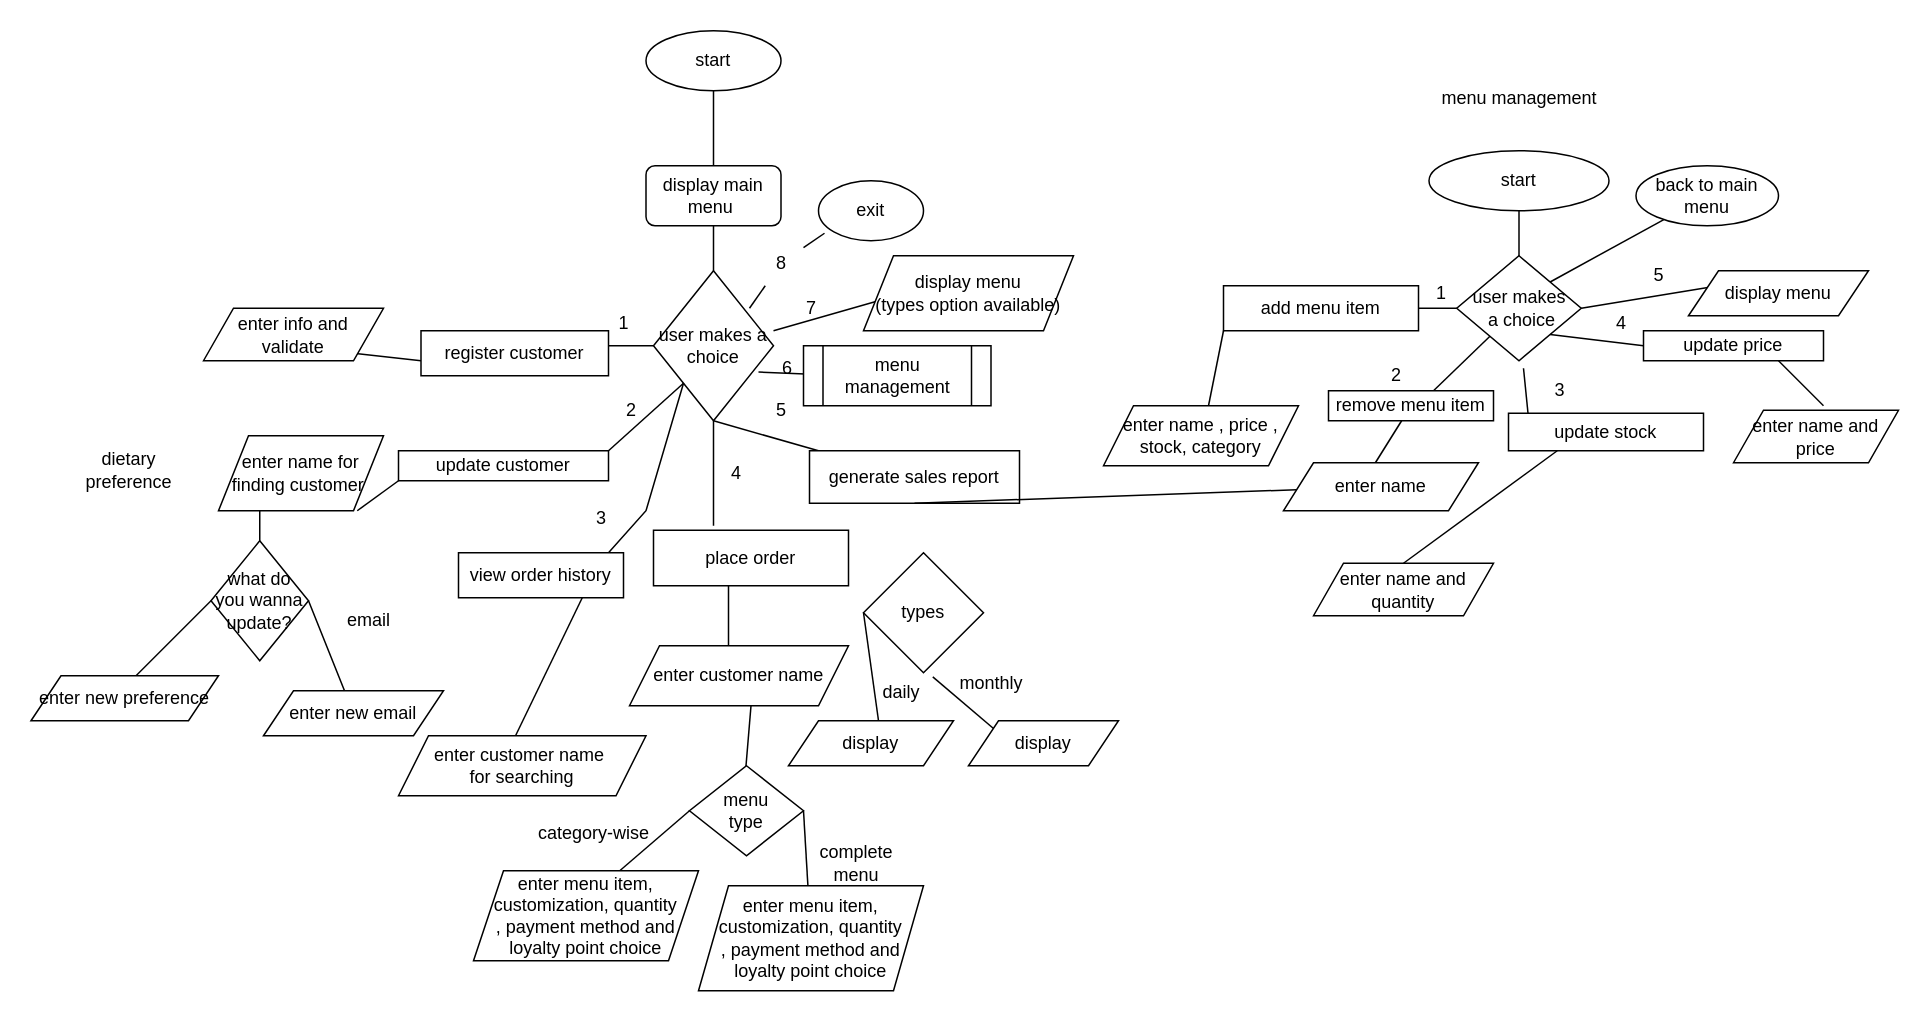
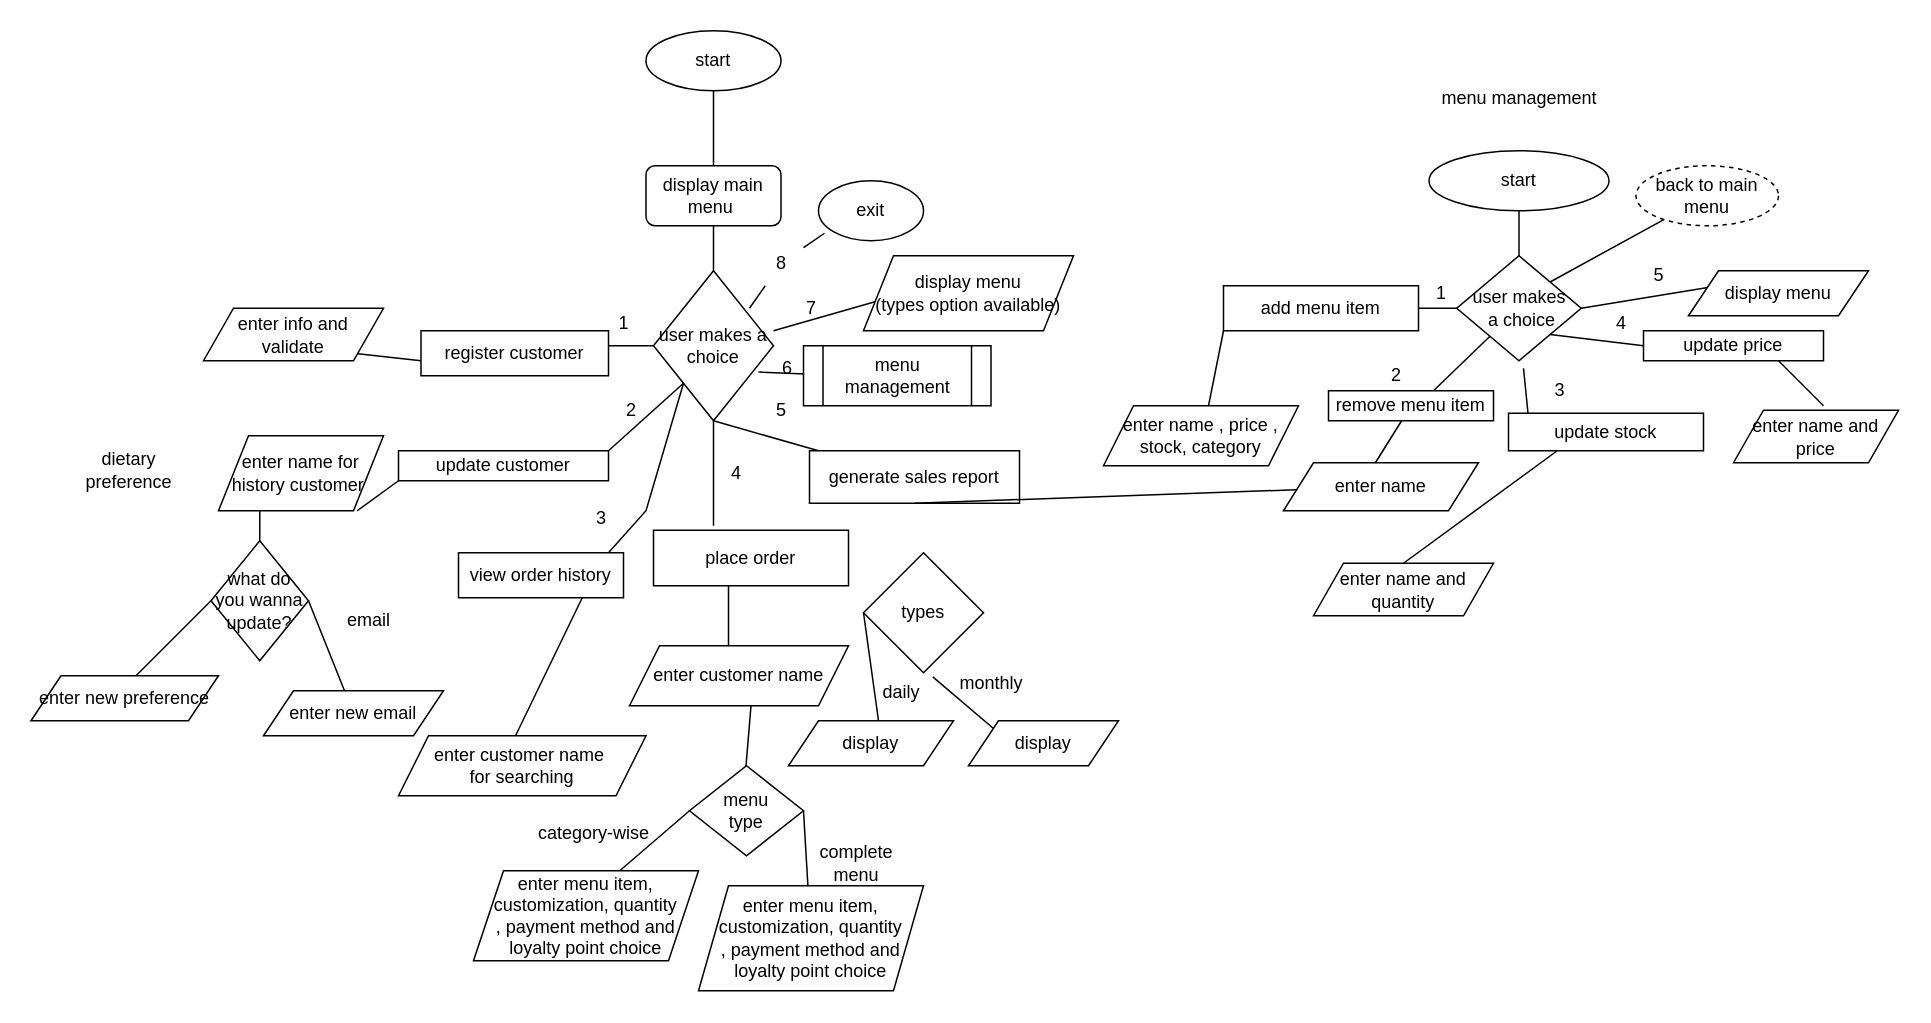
(1707, 196) -> (1707, 196)
(301, 473) -> (301, 473)
